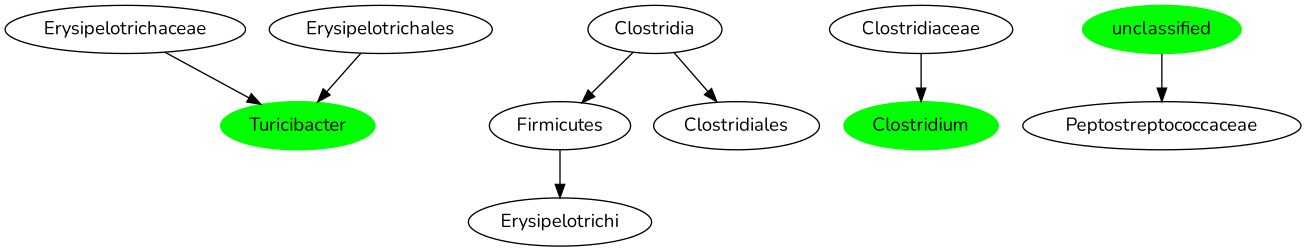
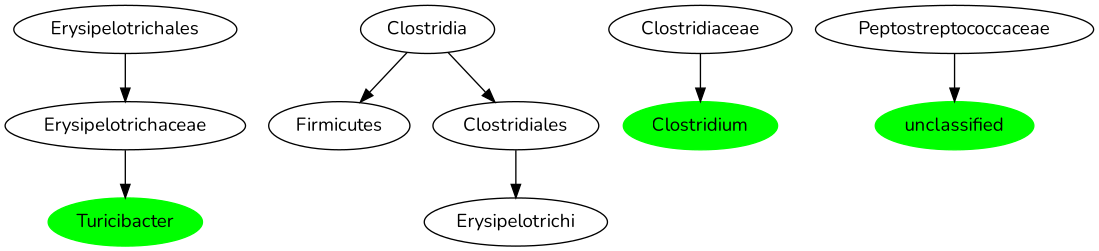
(1162, 71) -> (955, 71)
(344, 73) -> (125, 71)
(560, 167) -> (516, 167)
